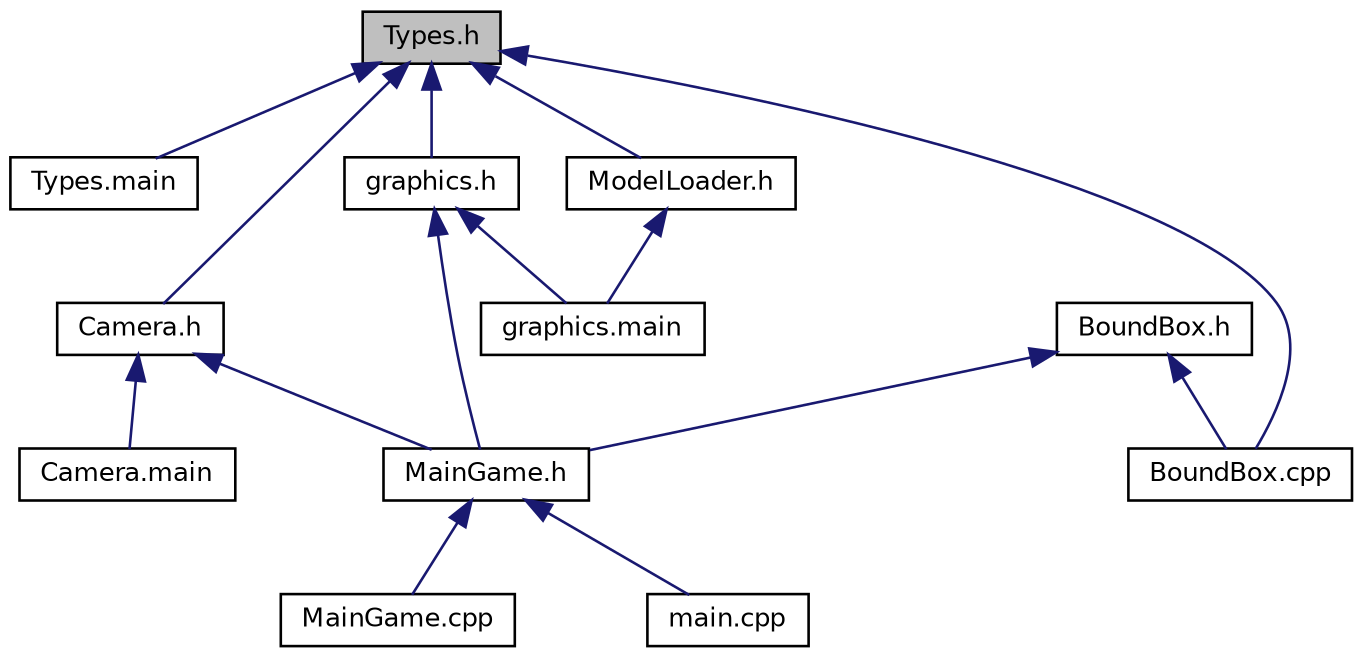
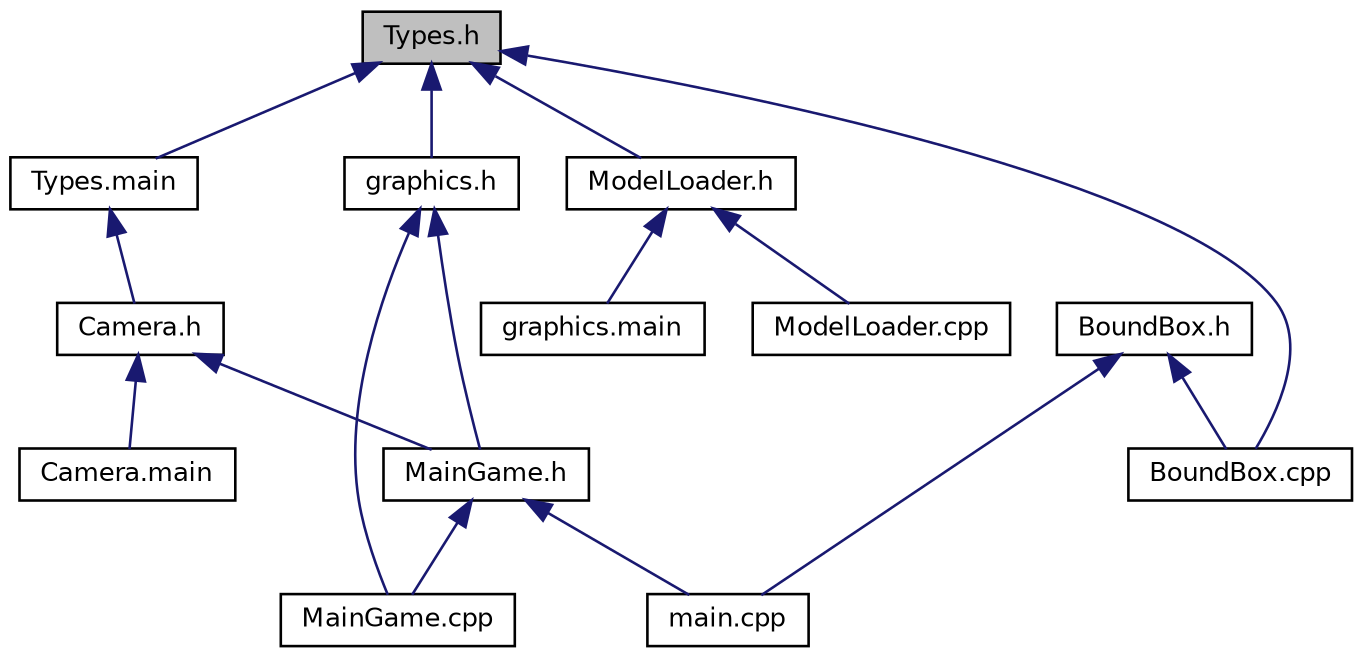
(276, 193) -> (126, 269)
(522, 265) -> (359, 403)
none -> (881, 329)
(810, 404) -> (930, 482)
